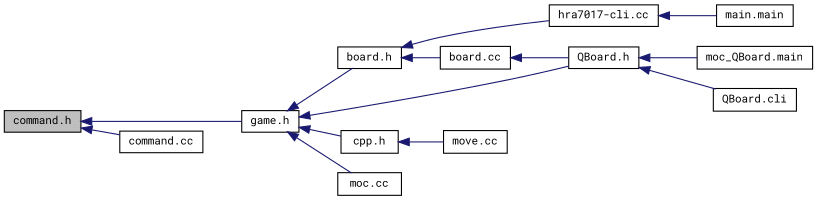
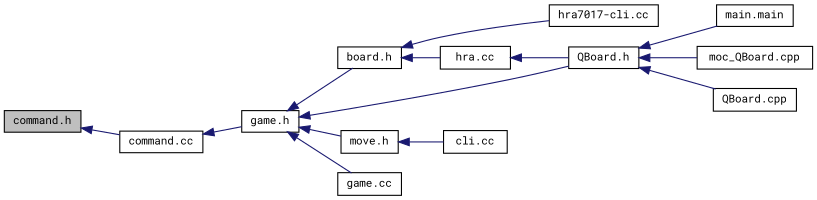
(693, 16) -> (683, 36)
(475, 58) -> (475, 58)
(755, 58) -> (755, 58)
(755, 100) -> (755, 100)
(167, 121) -> (228, 129)
(370, 142) -> (370, 142)
(475, 142) -> (475, 142)
(370, 184) -> (370, 184)
